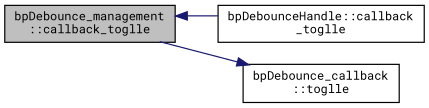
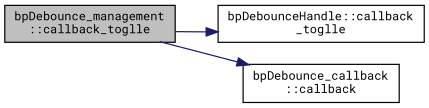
(203, 16) -> (191, 32)
(321, 83) -> (321, 83)
